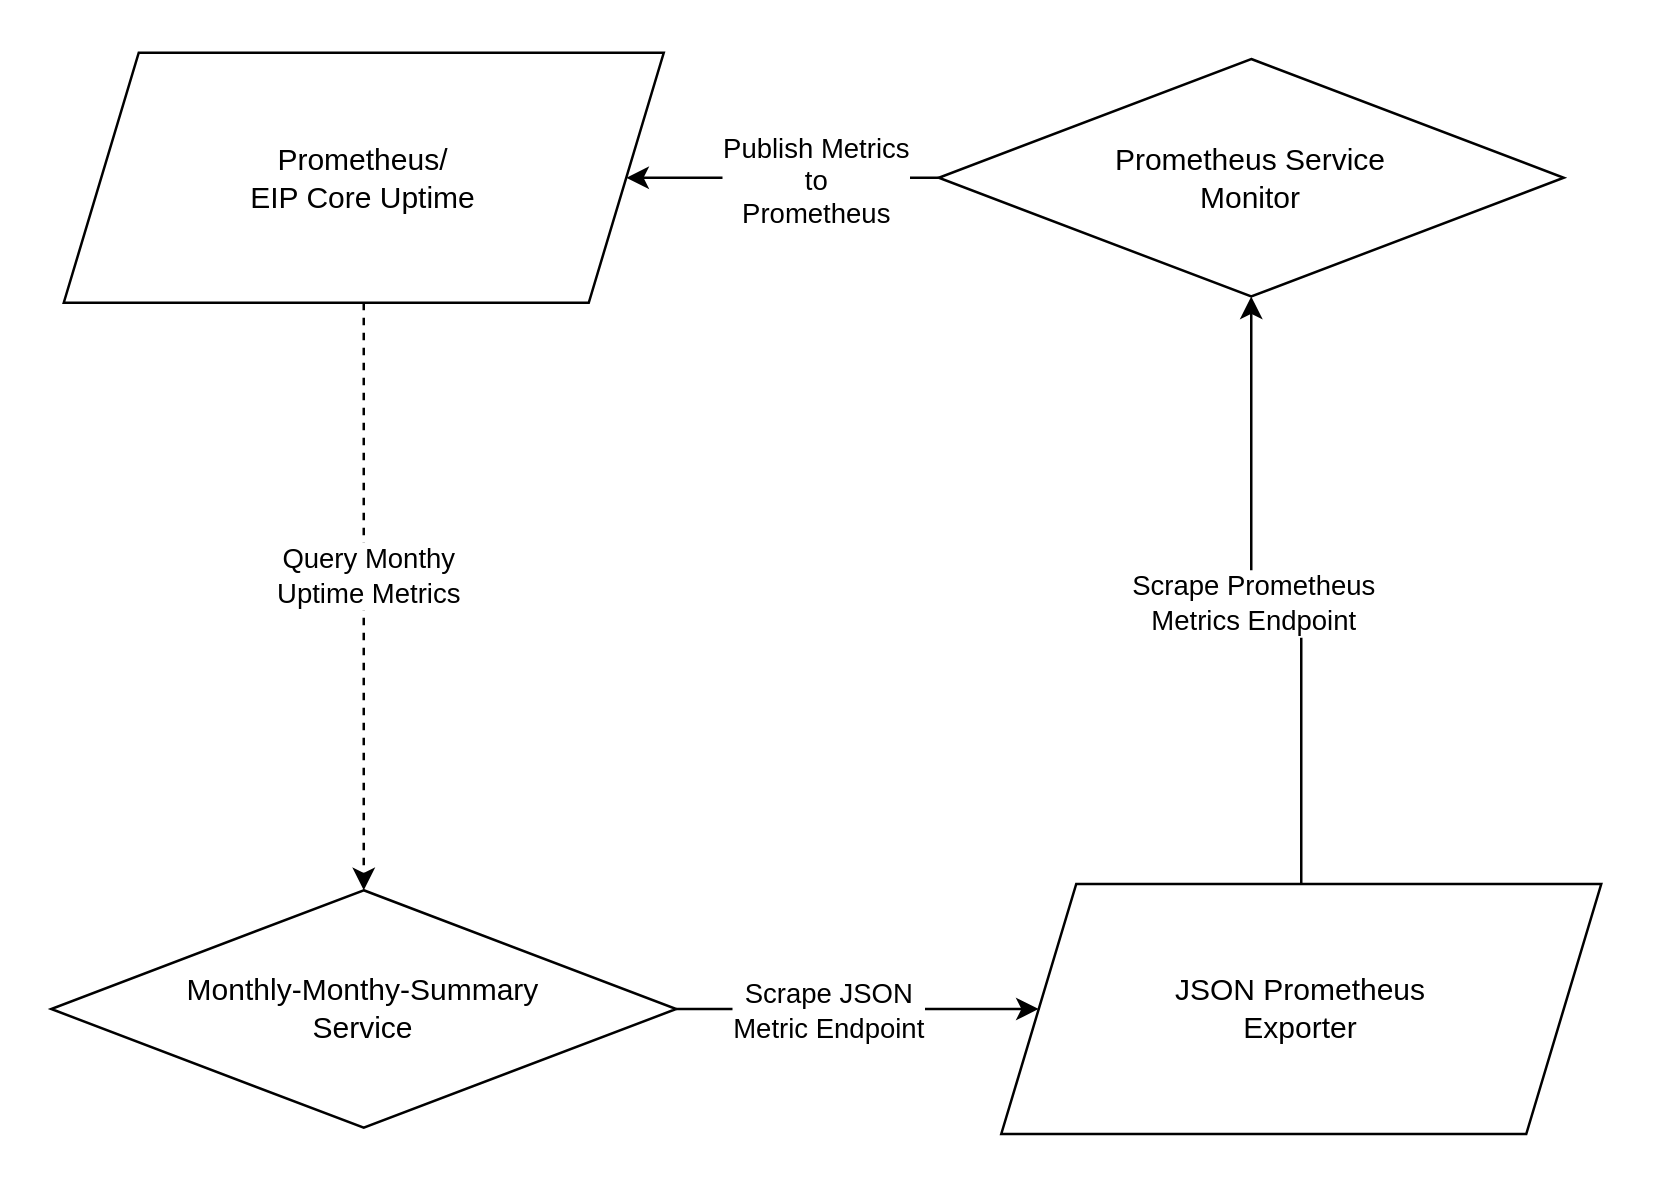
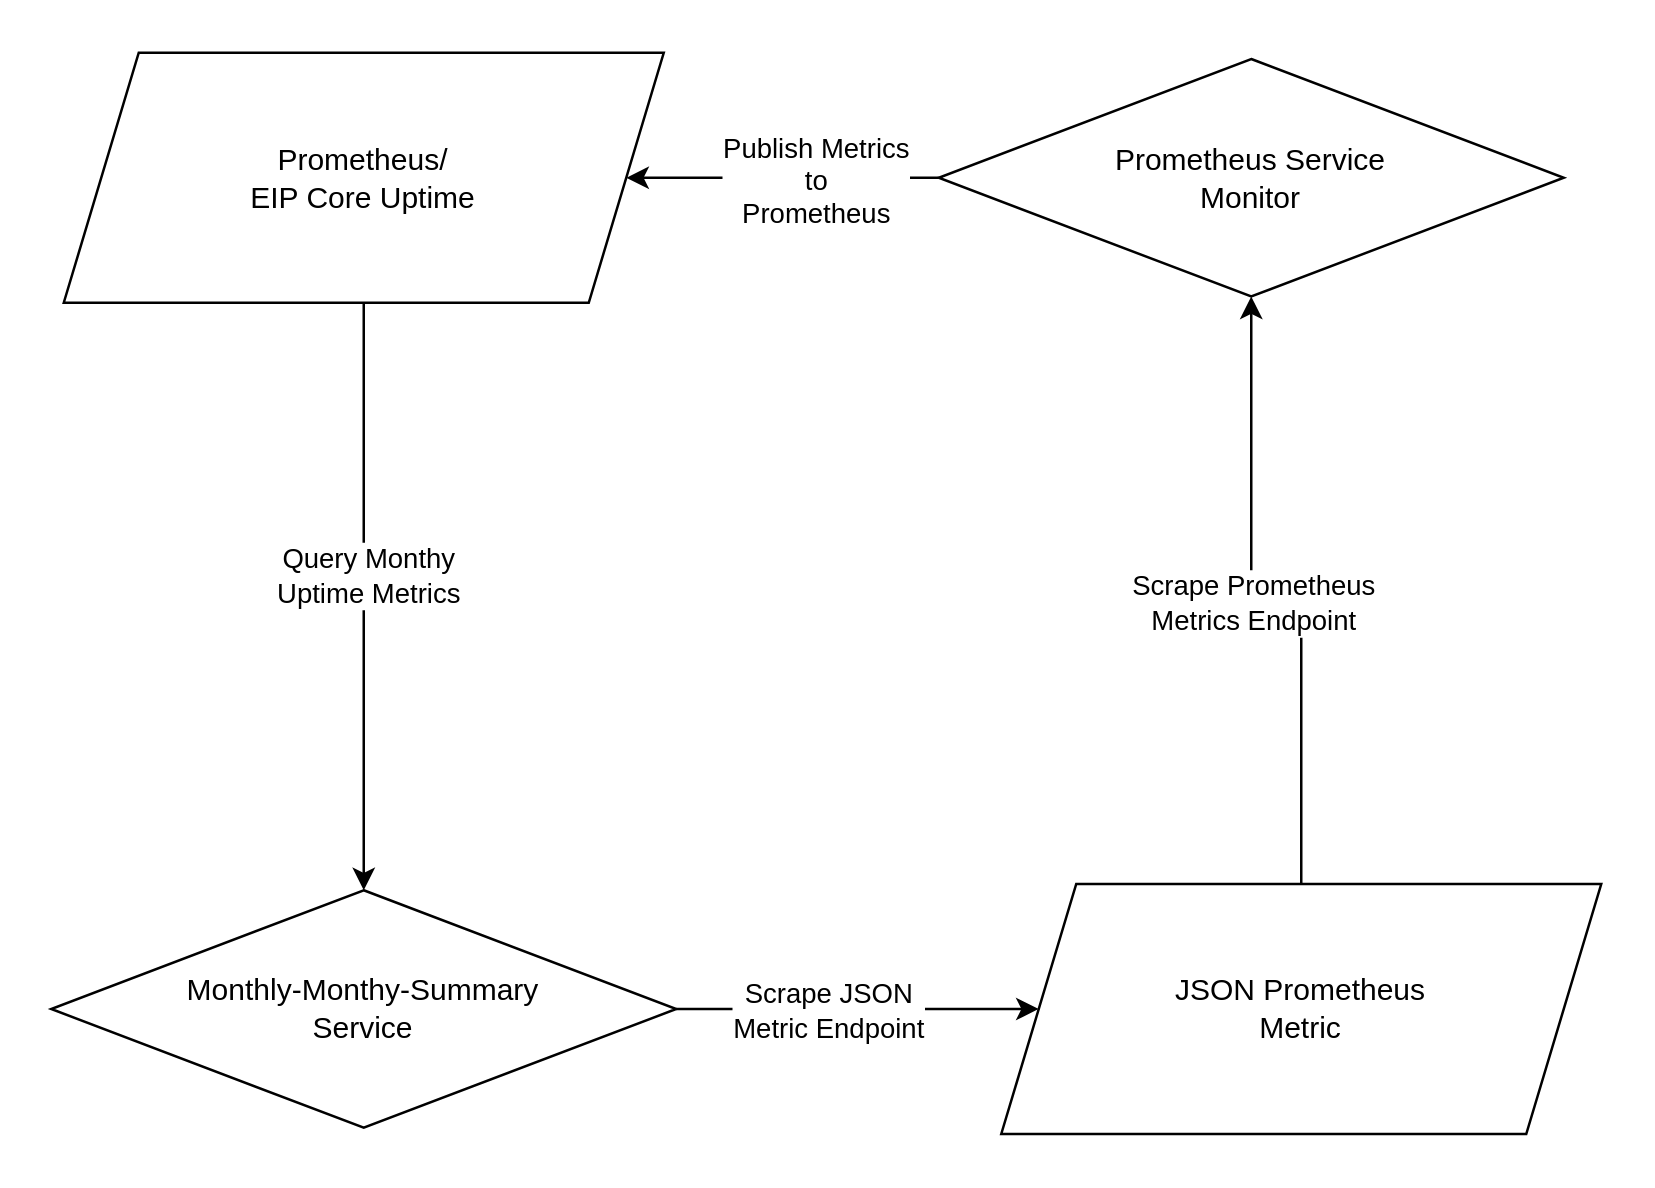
(364, 739) -> (364, 739)
(1301, 1009) -> (1301, 1009)
